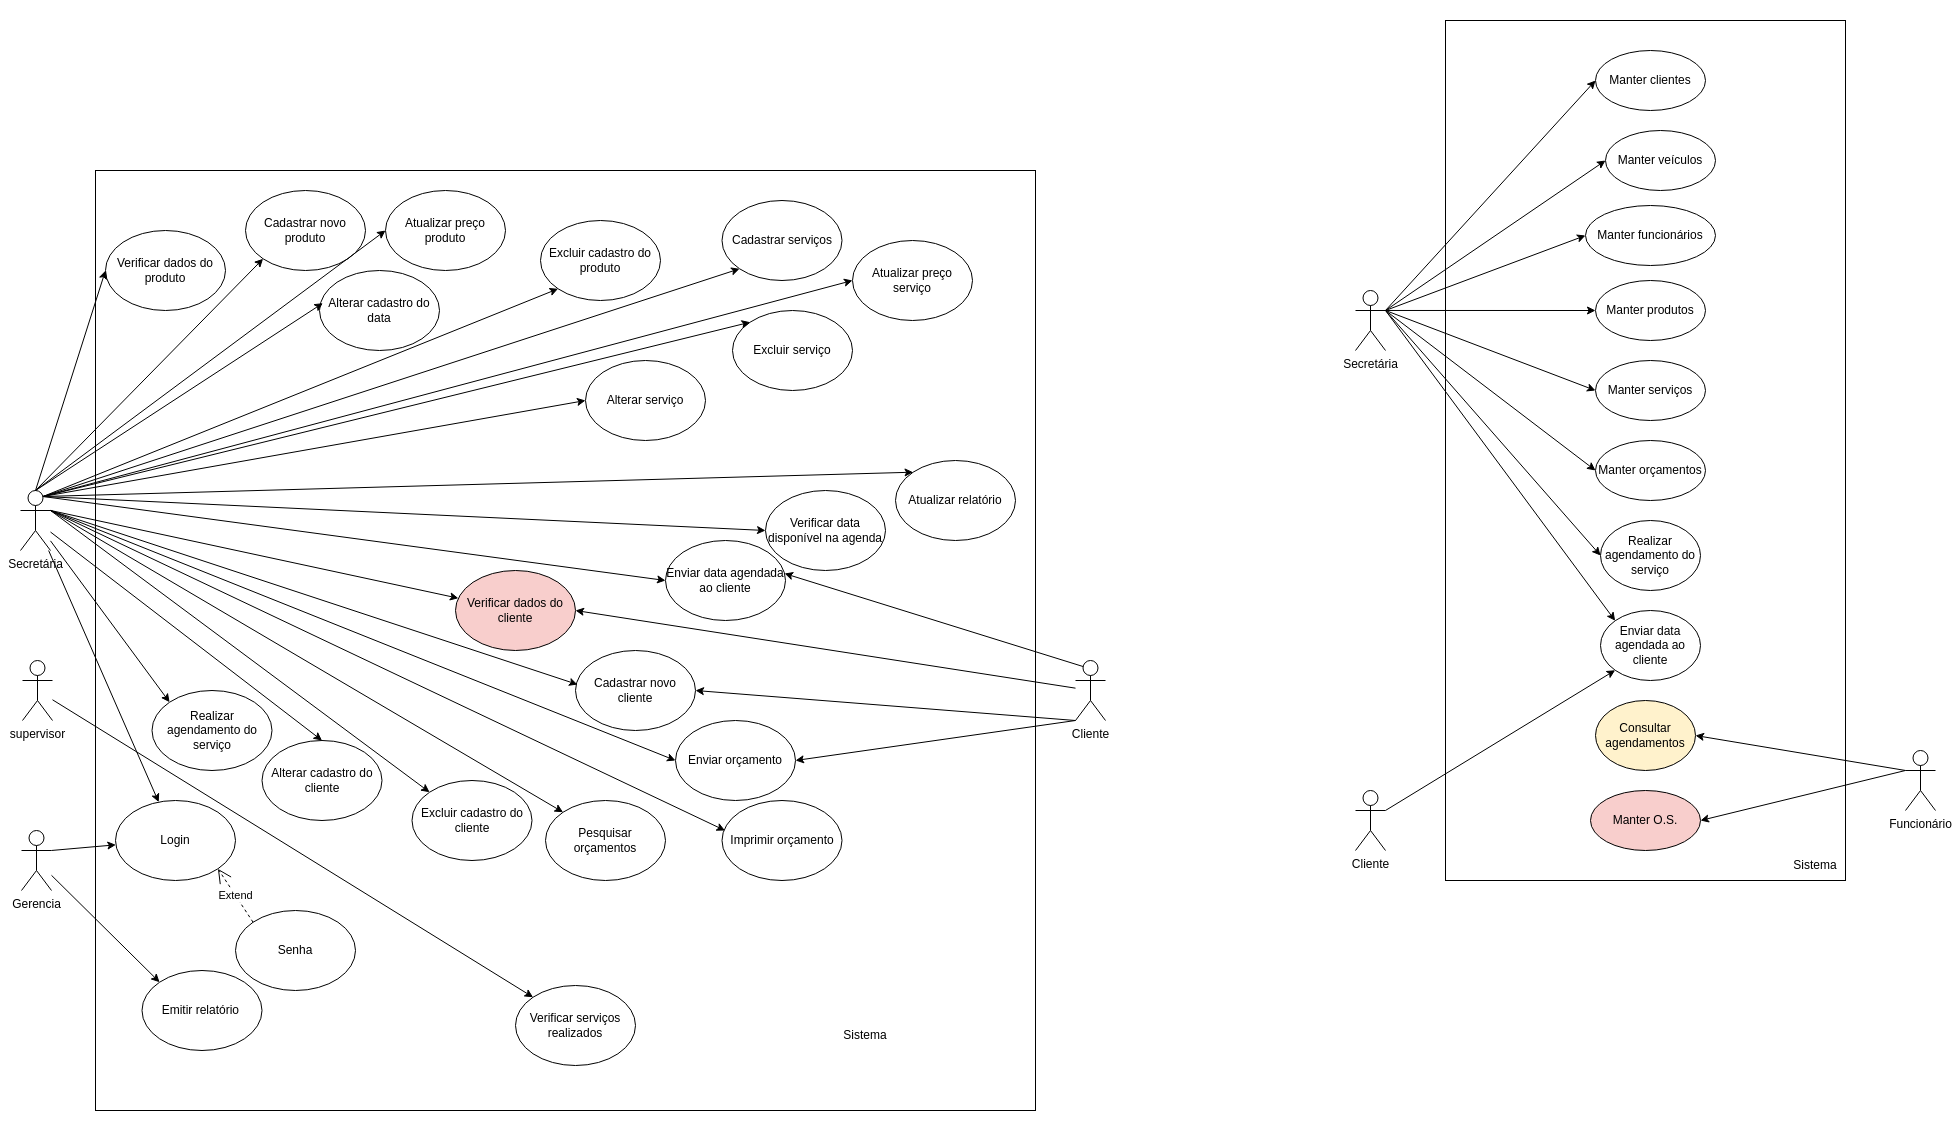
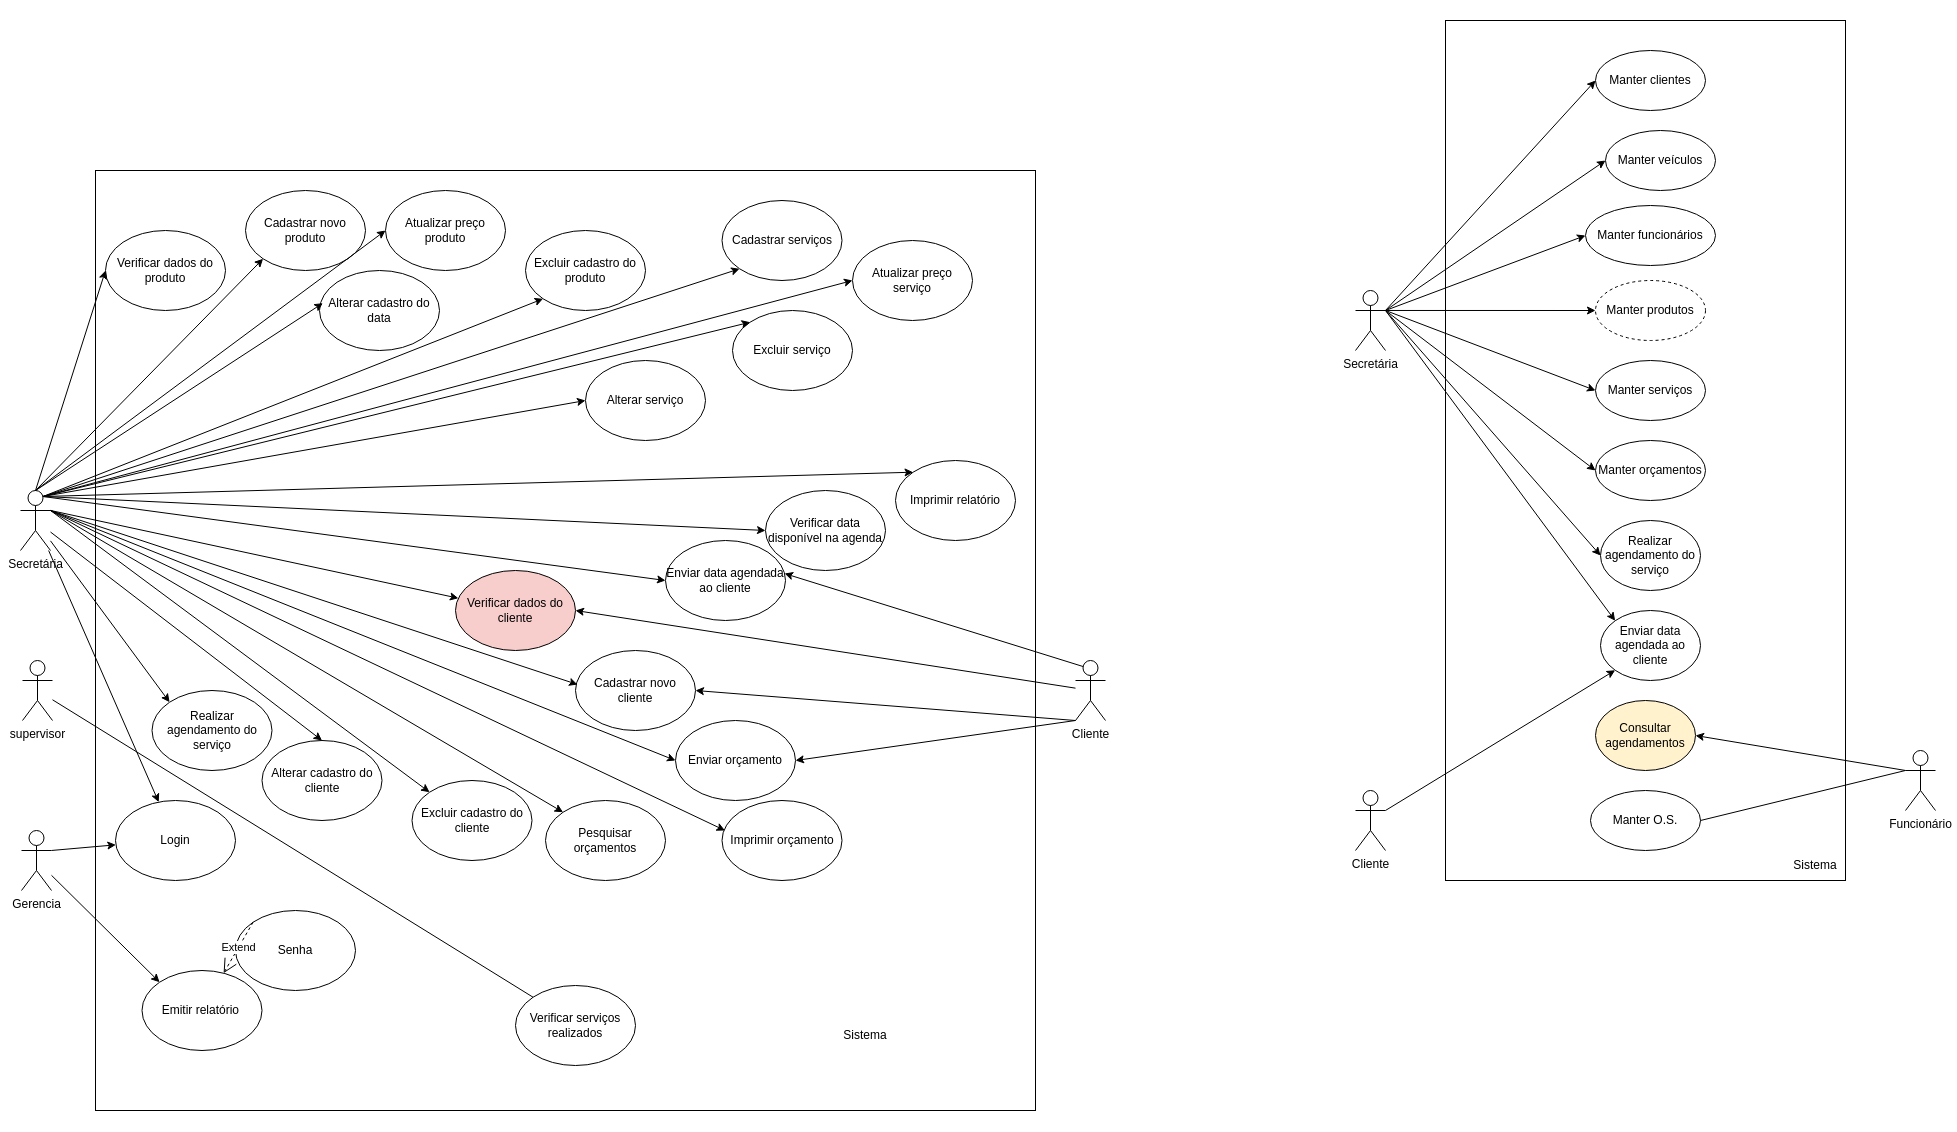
(601, 261) -> (586, 271)
(1651, 311) -> (1651, 311)
(956, 501) -> (956, 501)
(1709, 819) -> (1706, 819)
(1646, 821) -> (1646, 821)
(236, 897) -> (239, 947)
(526, 993) -> (529, 995)
